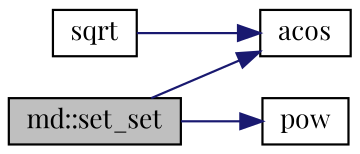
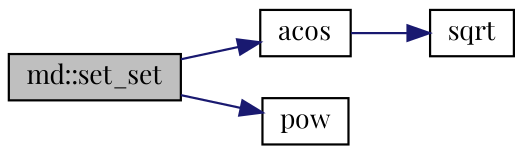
(187, 33) -> (379, 33)
